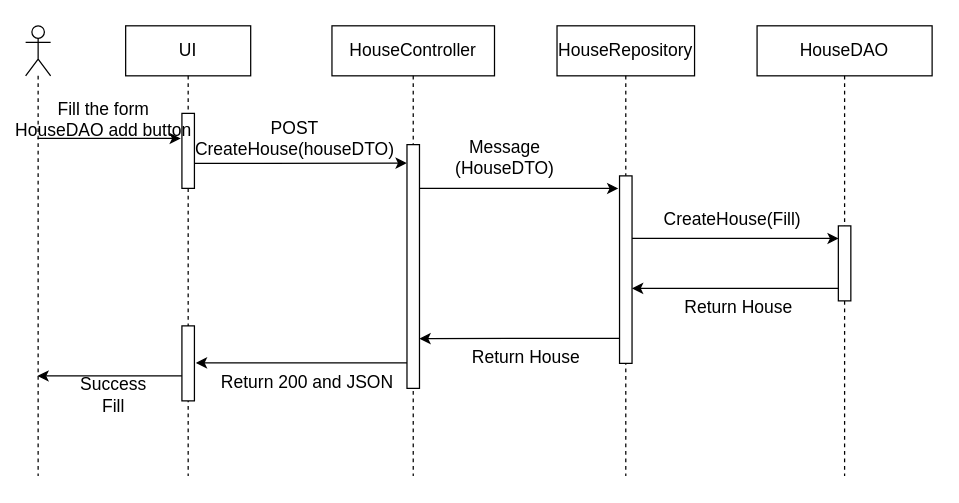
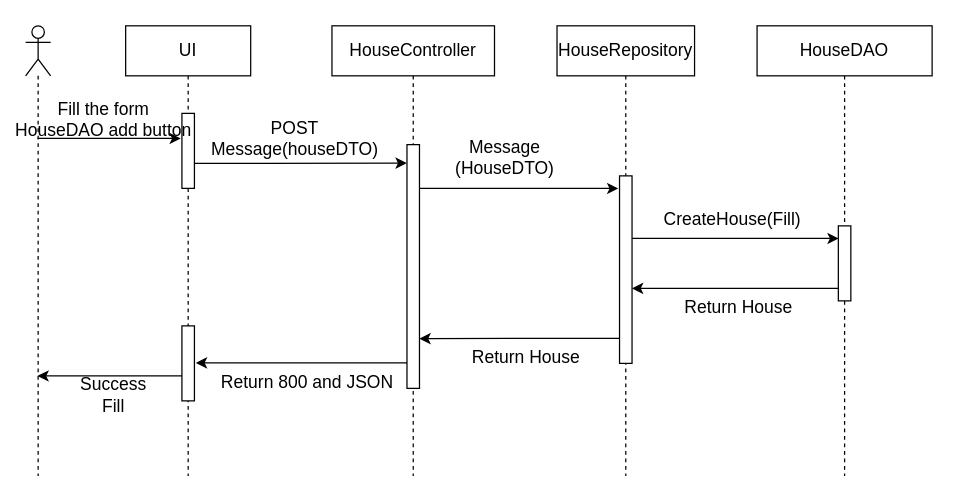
(295, 138) -> (295, 138)
(308, 382) -> (308, 382)
